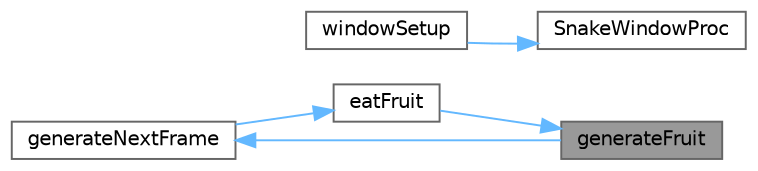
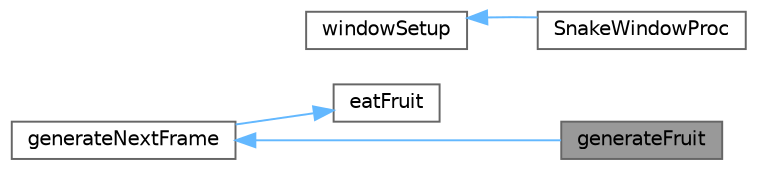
(493, 43) -> (512, 17)
(491, 118) -> none
